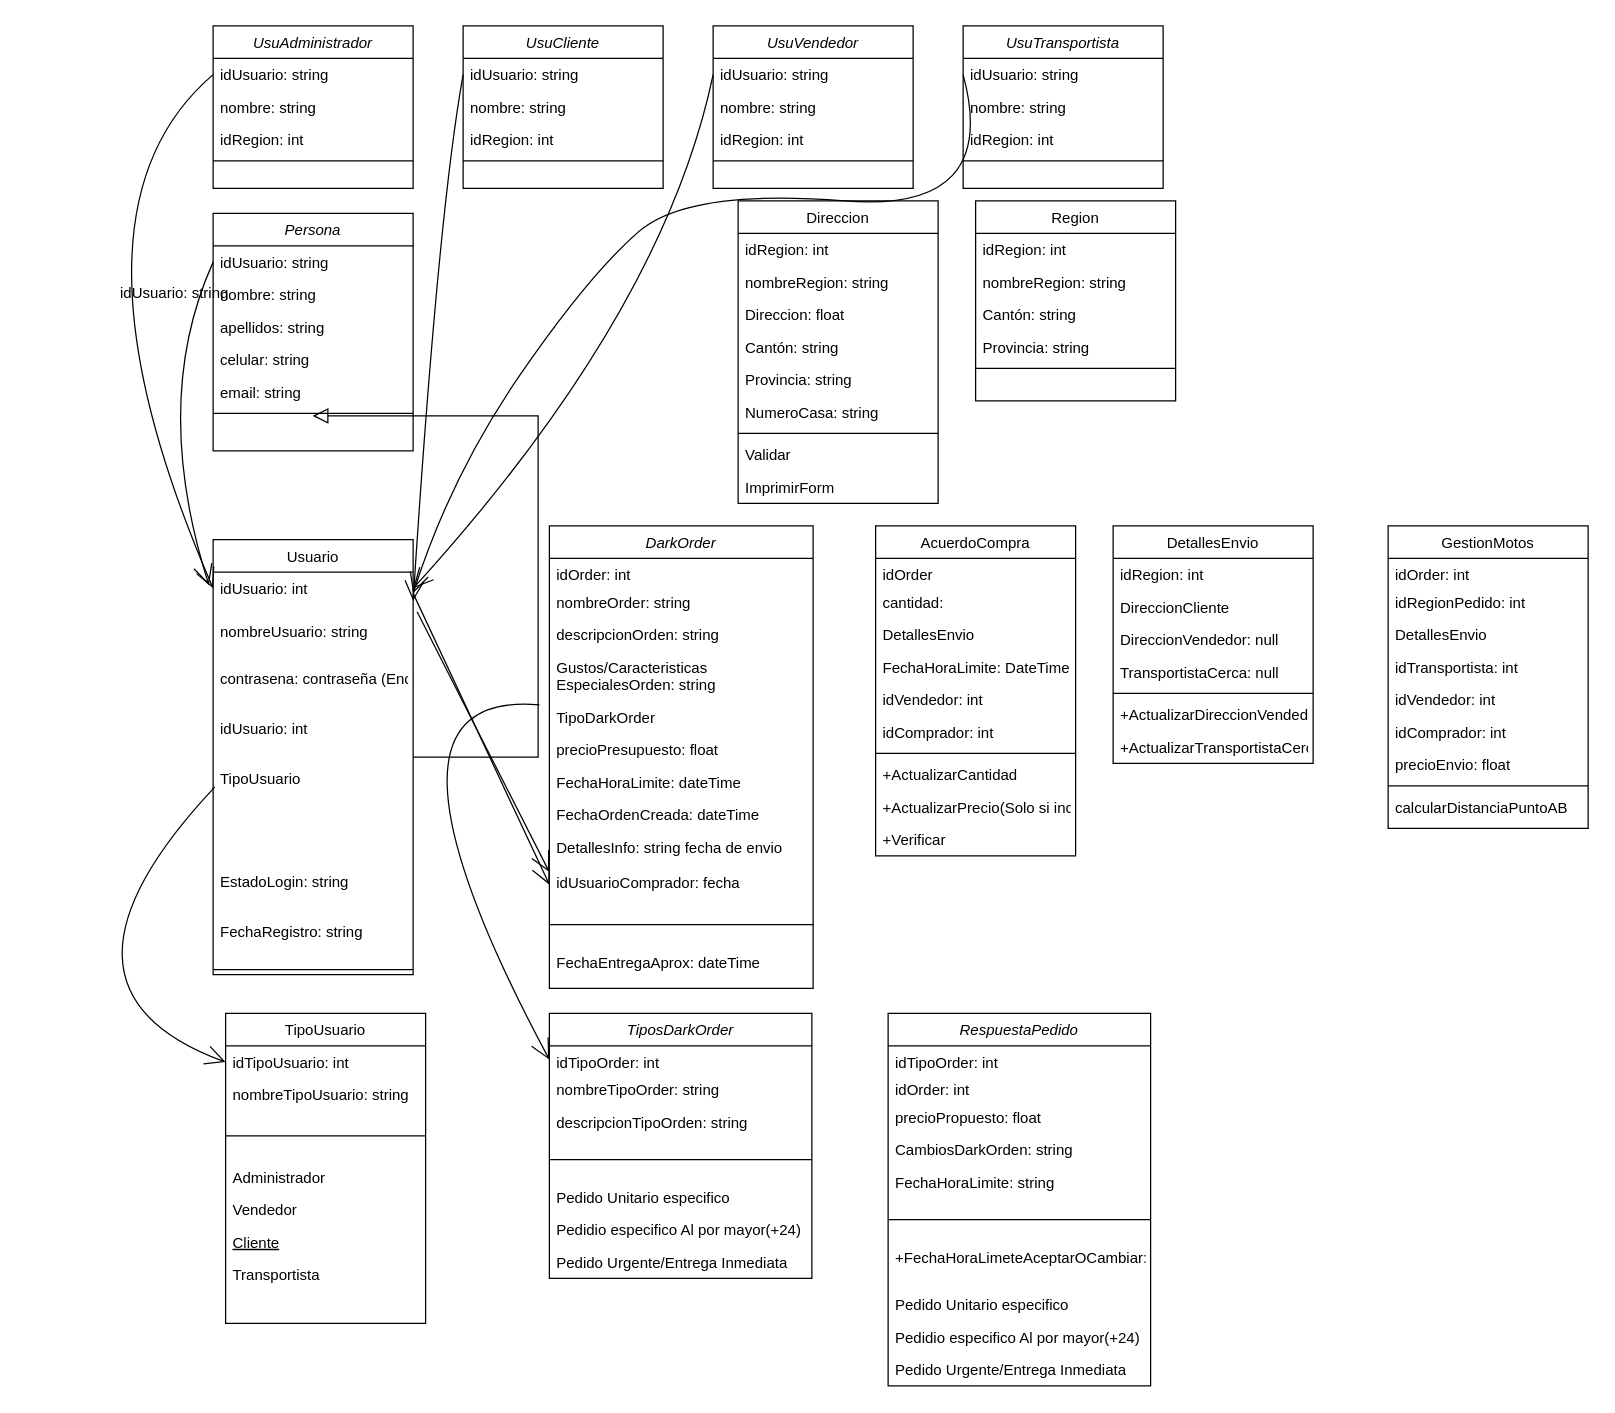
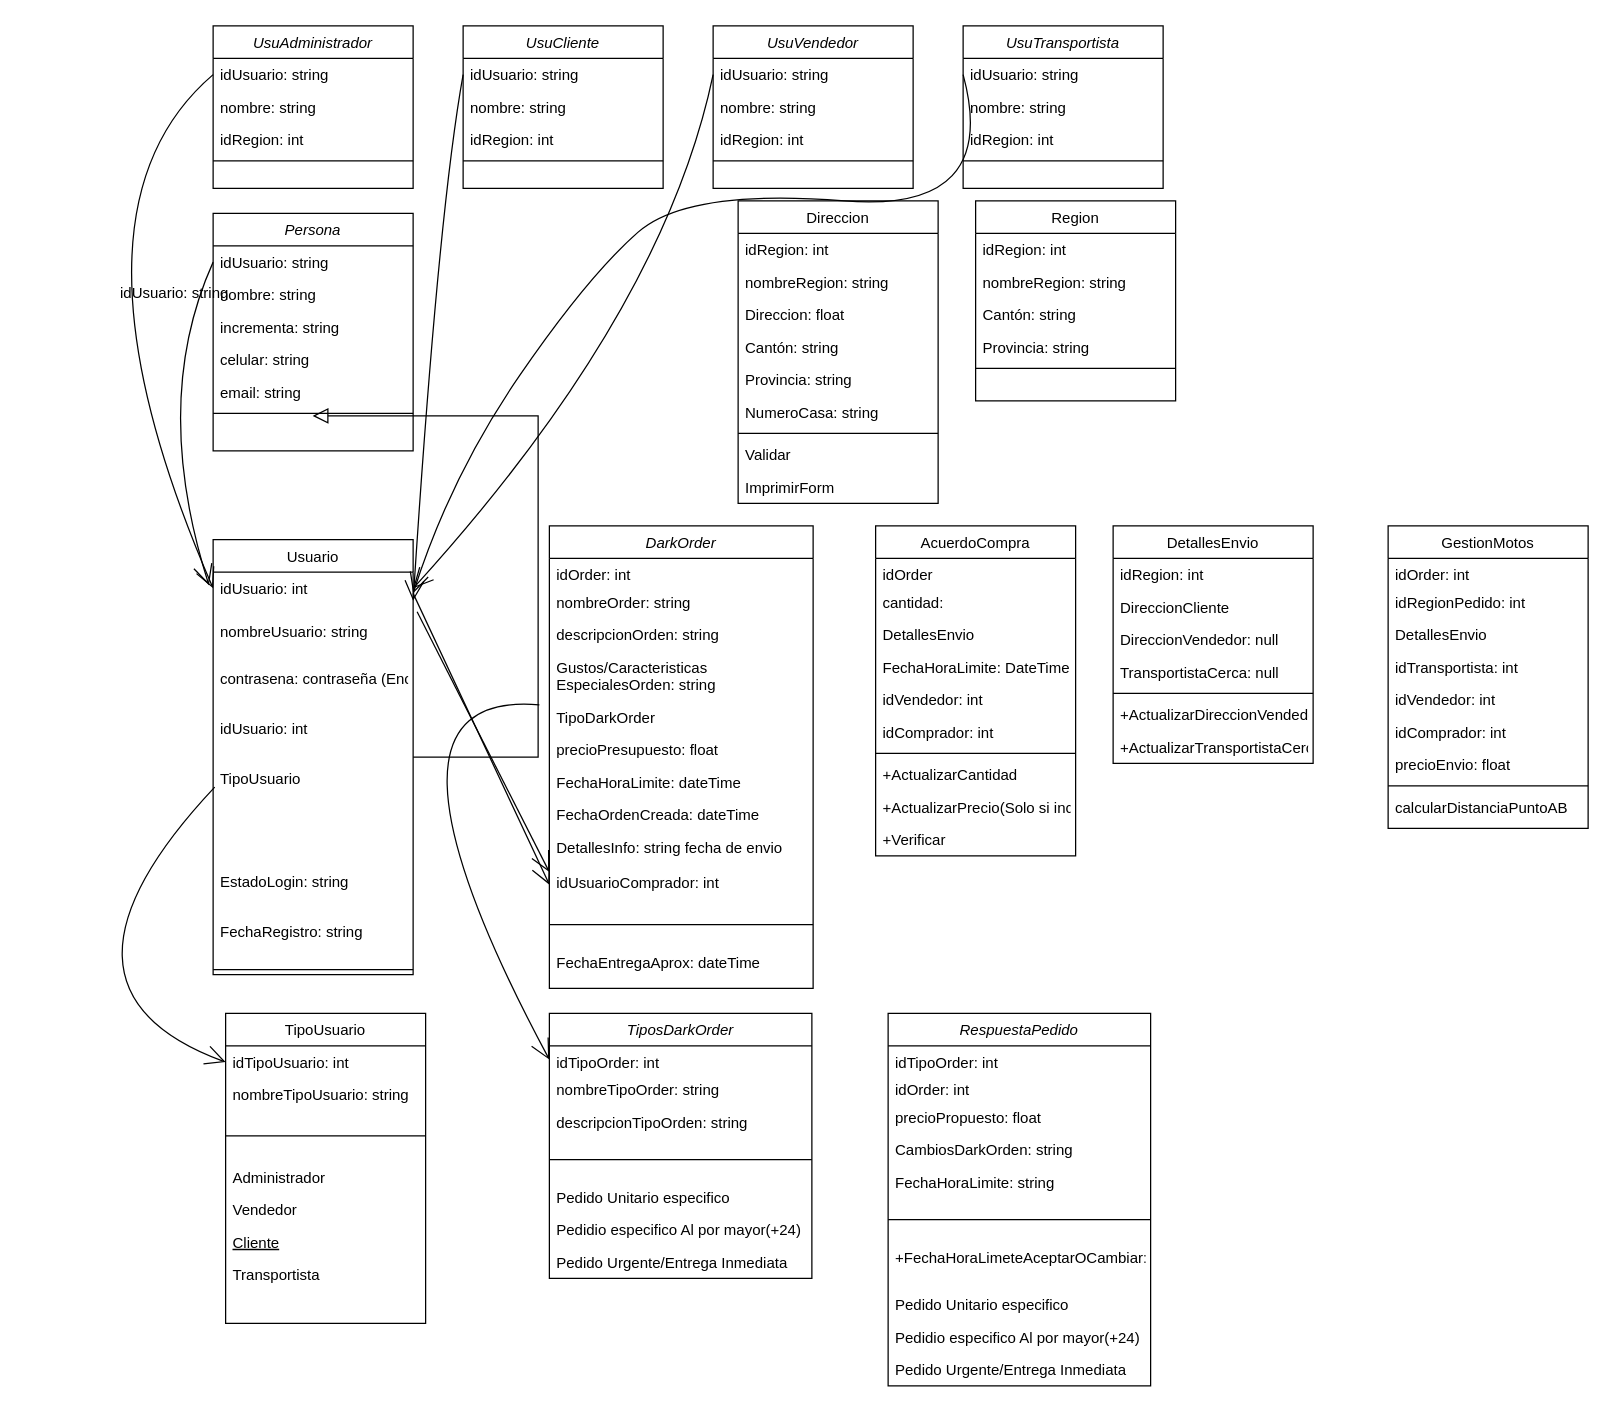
(280, 328) -> (288, 328)
(653, 883) -> (643, 883)
